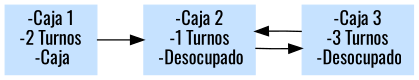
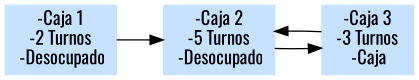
(51, 40) -> (61, 40)
(200, 40) -> (219, 40)
(358, 40) -> (368, 40)
